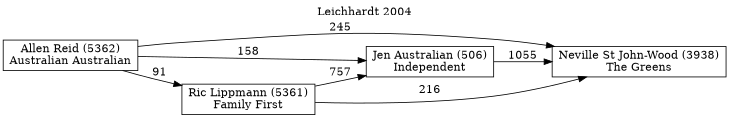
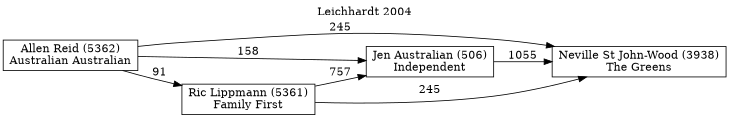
(430, 90) -> (430, 90)
